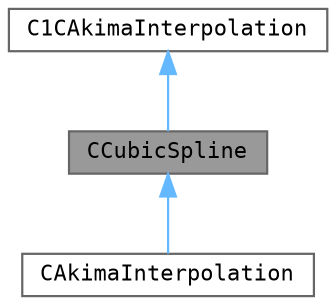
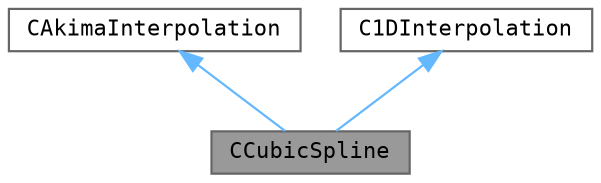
(168, 30) -> (466, 30)
(168, 225) -> (241, 98)
